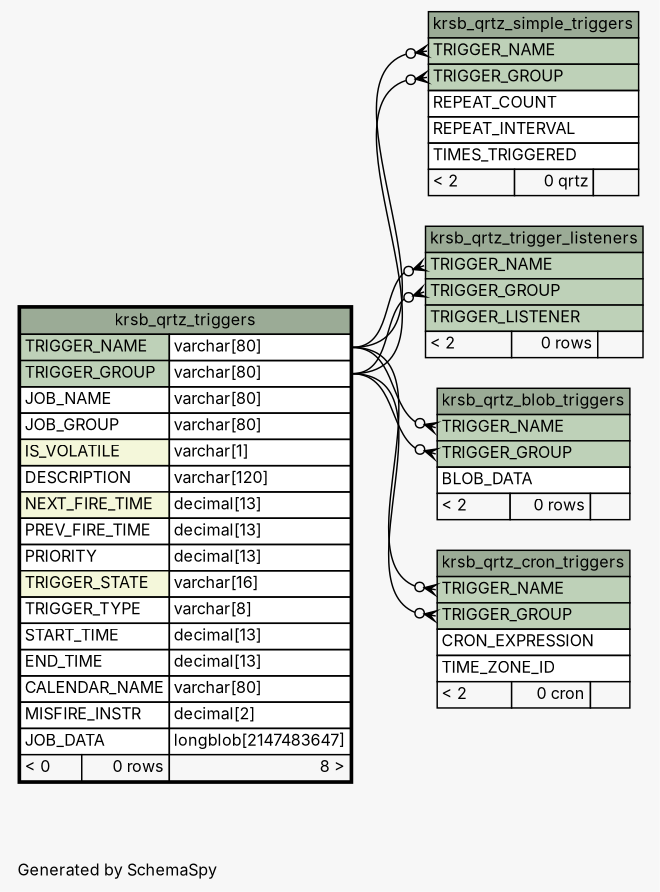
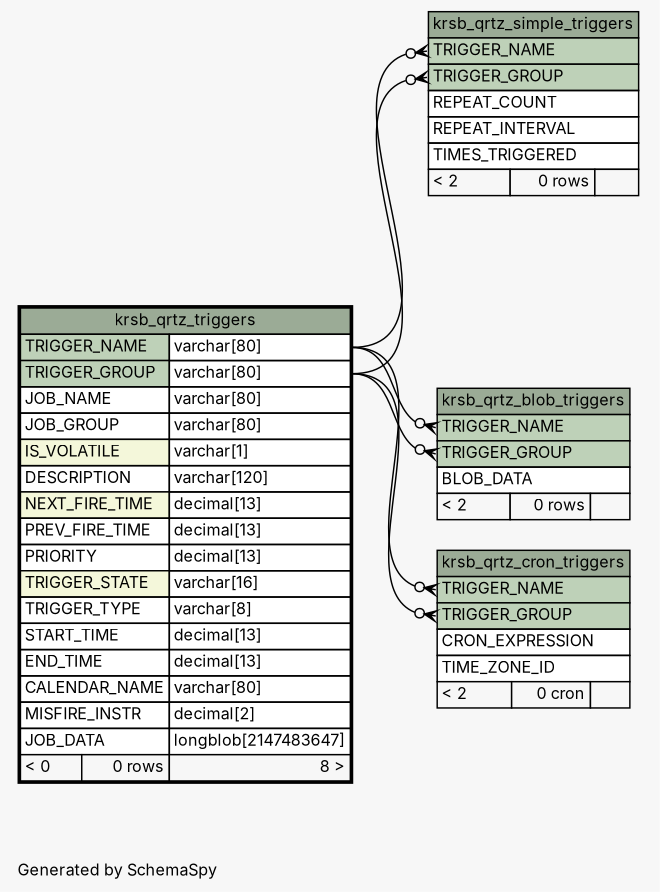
(566, 182) -> (564, 182)
(534, 292) -> none
